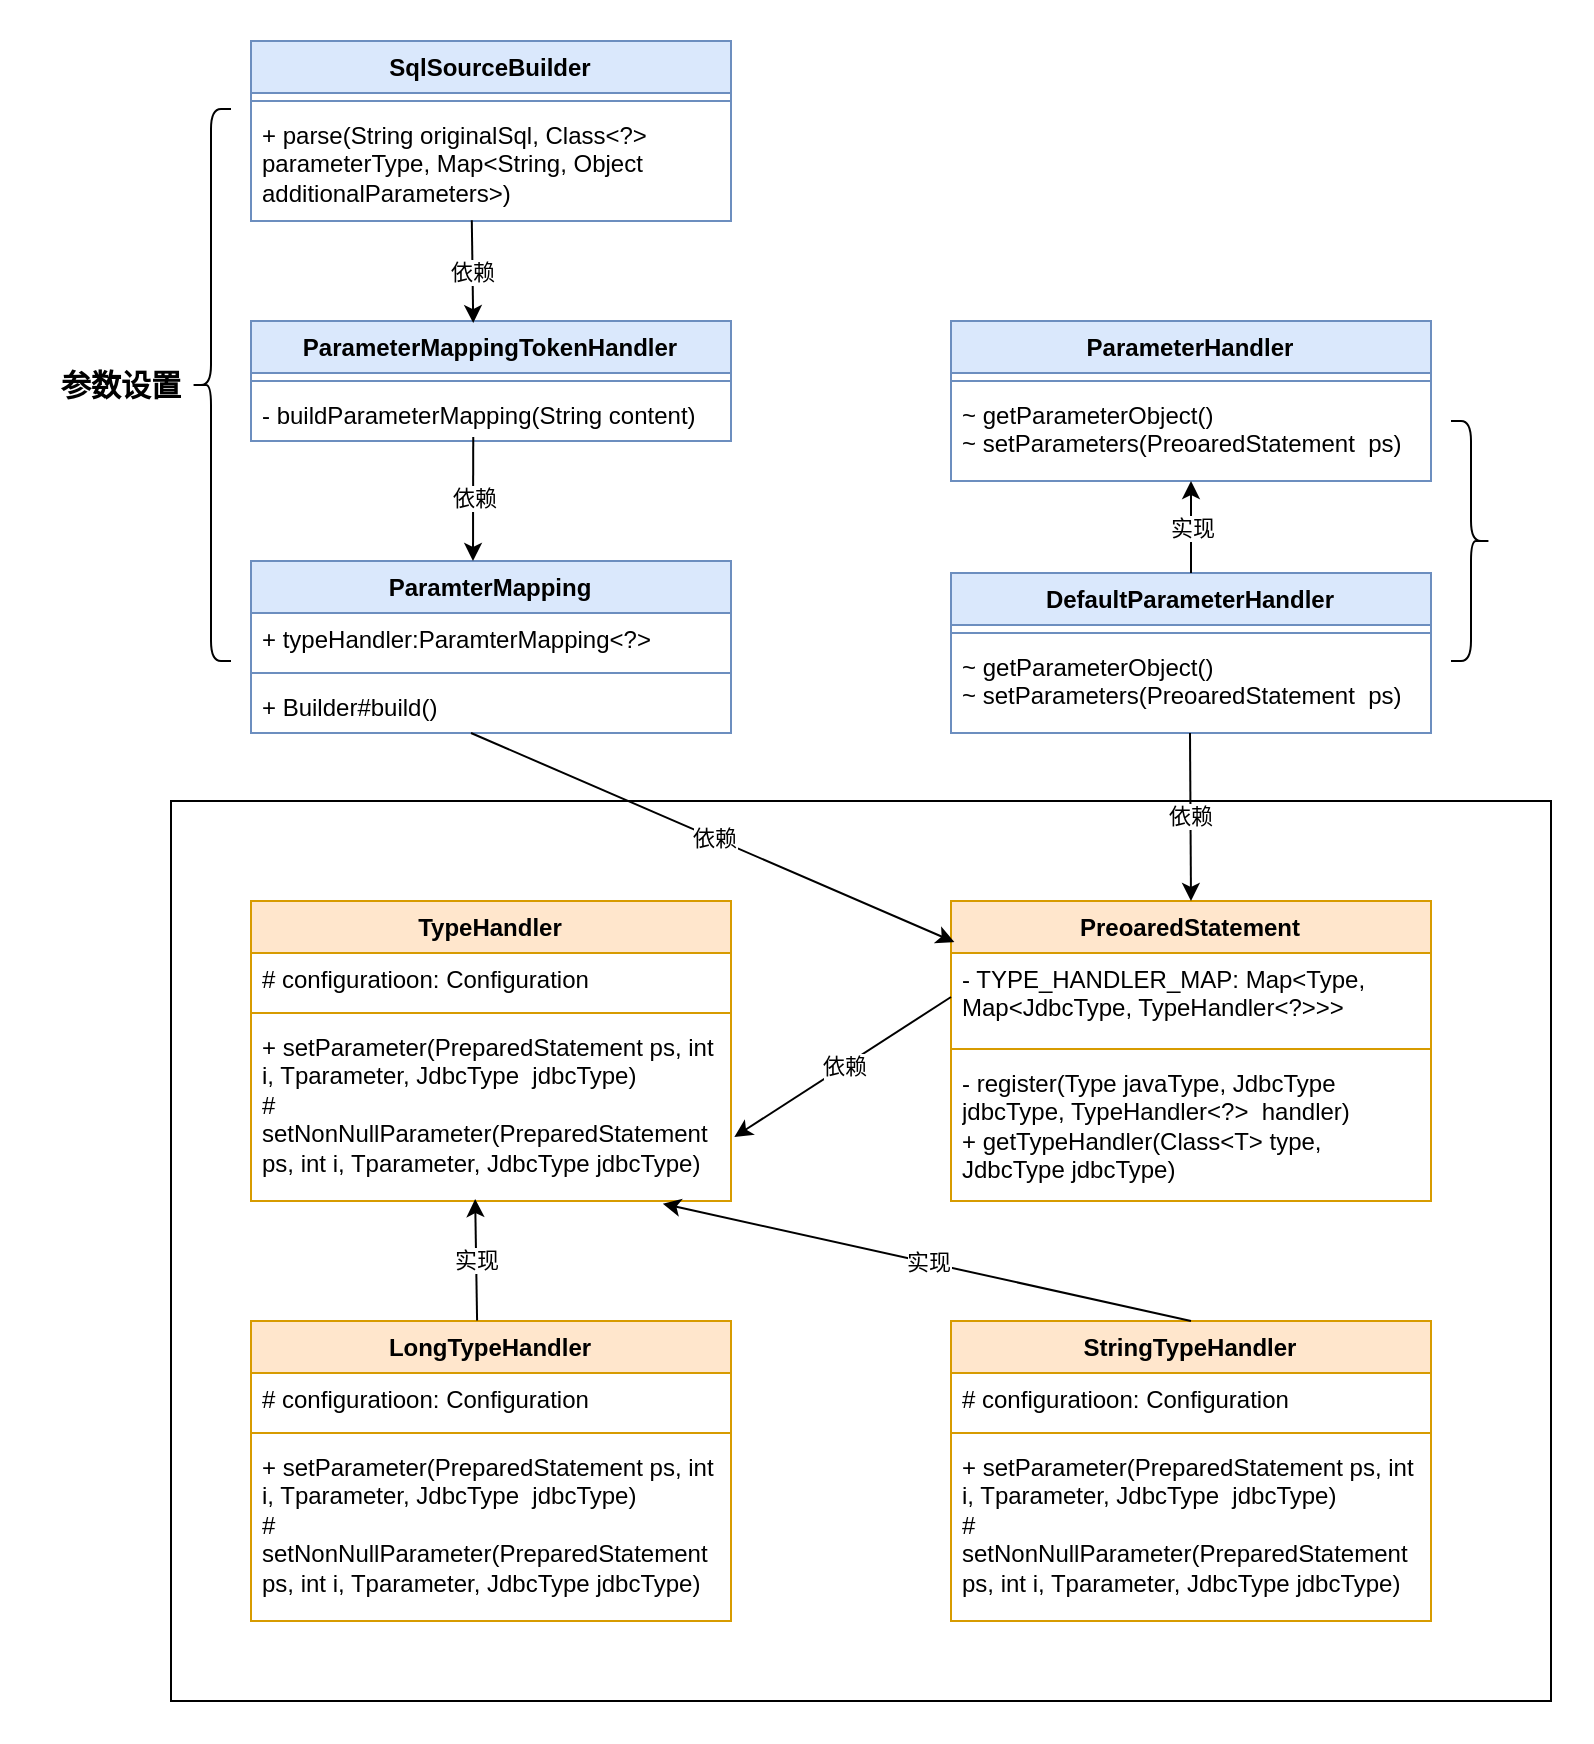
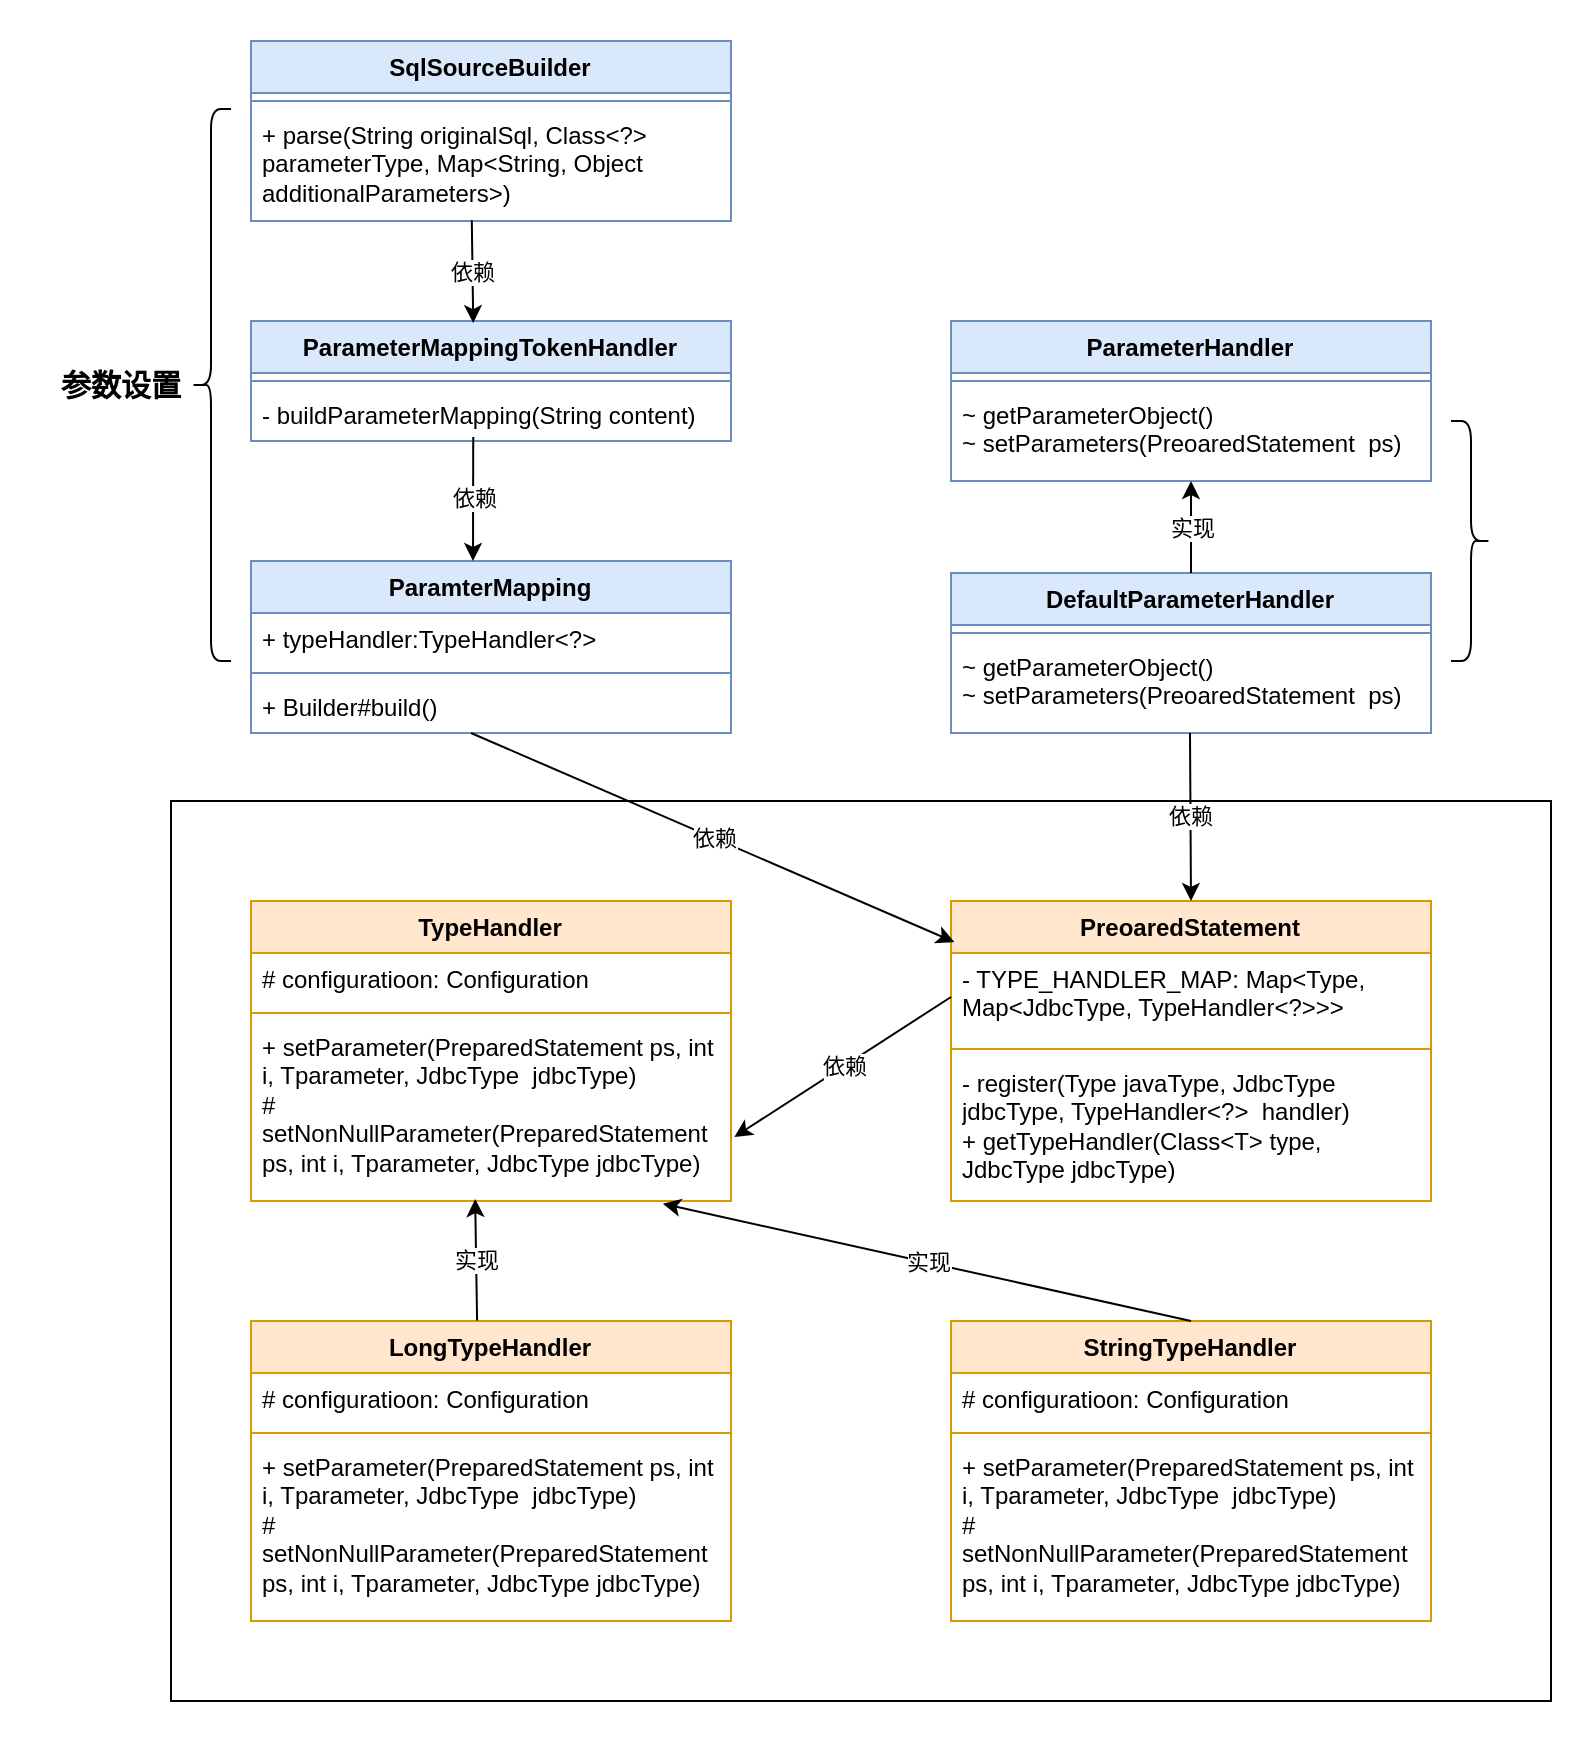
(466, 641) -> (439, 641)
